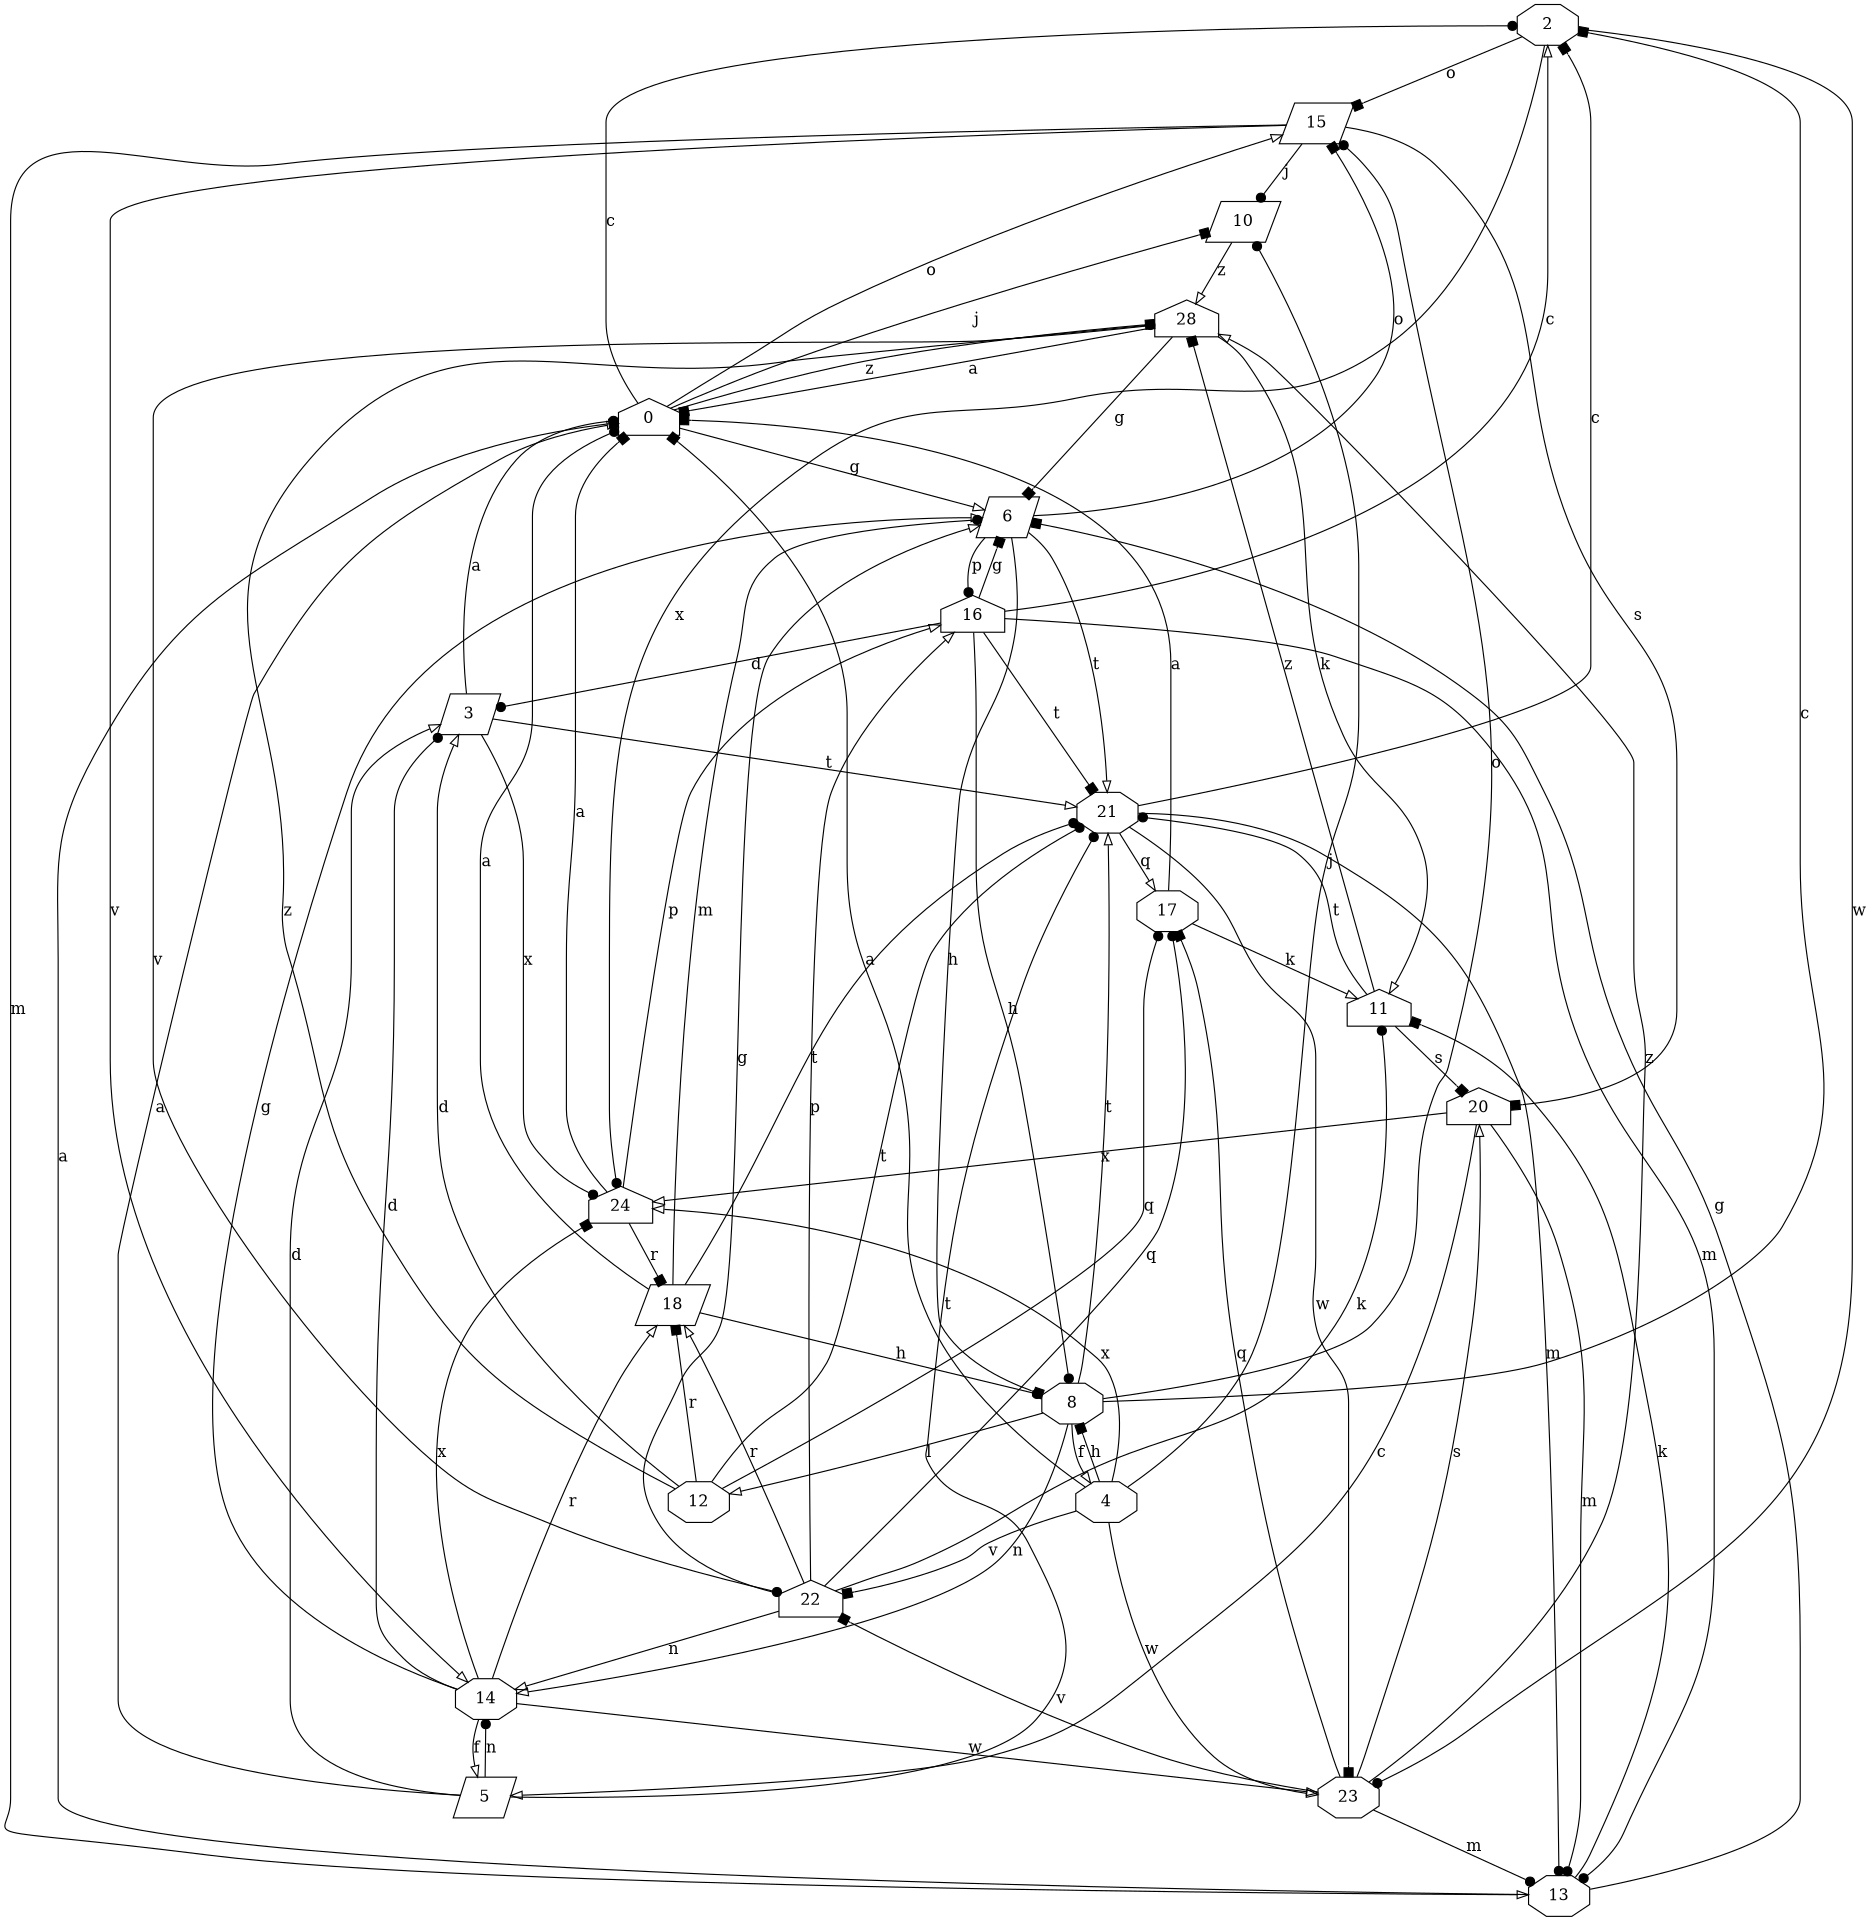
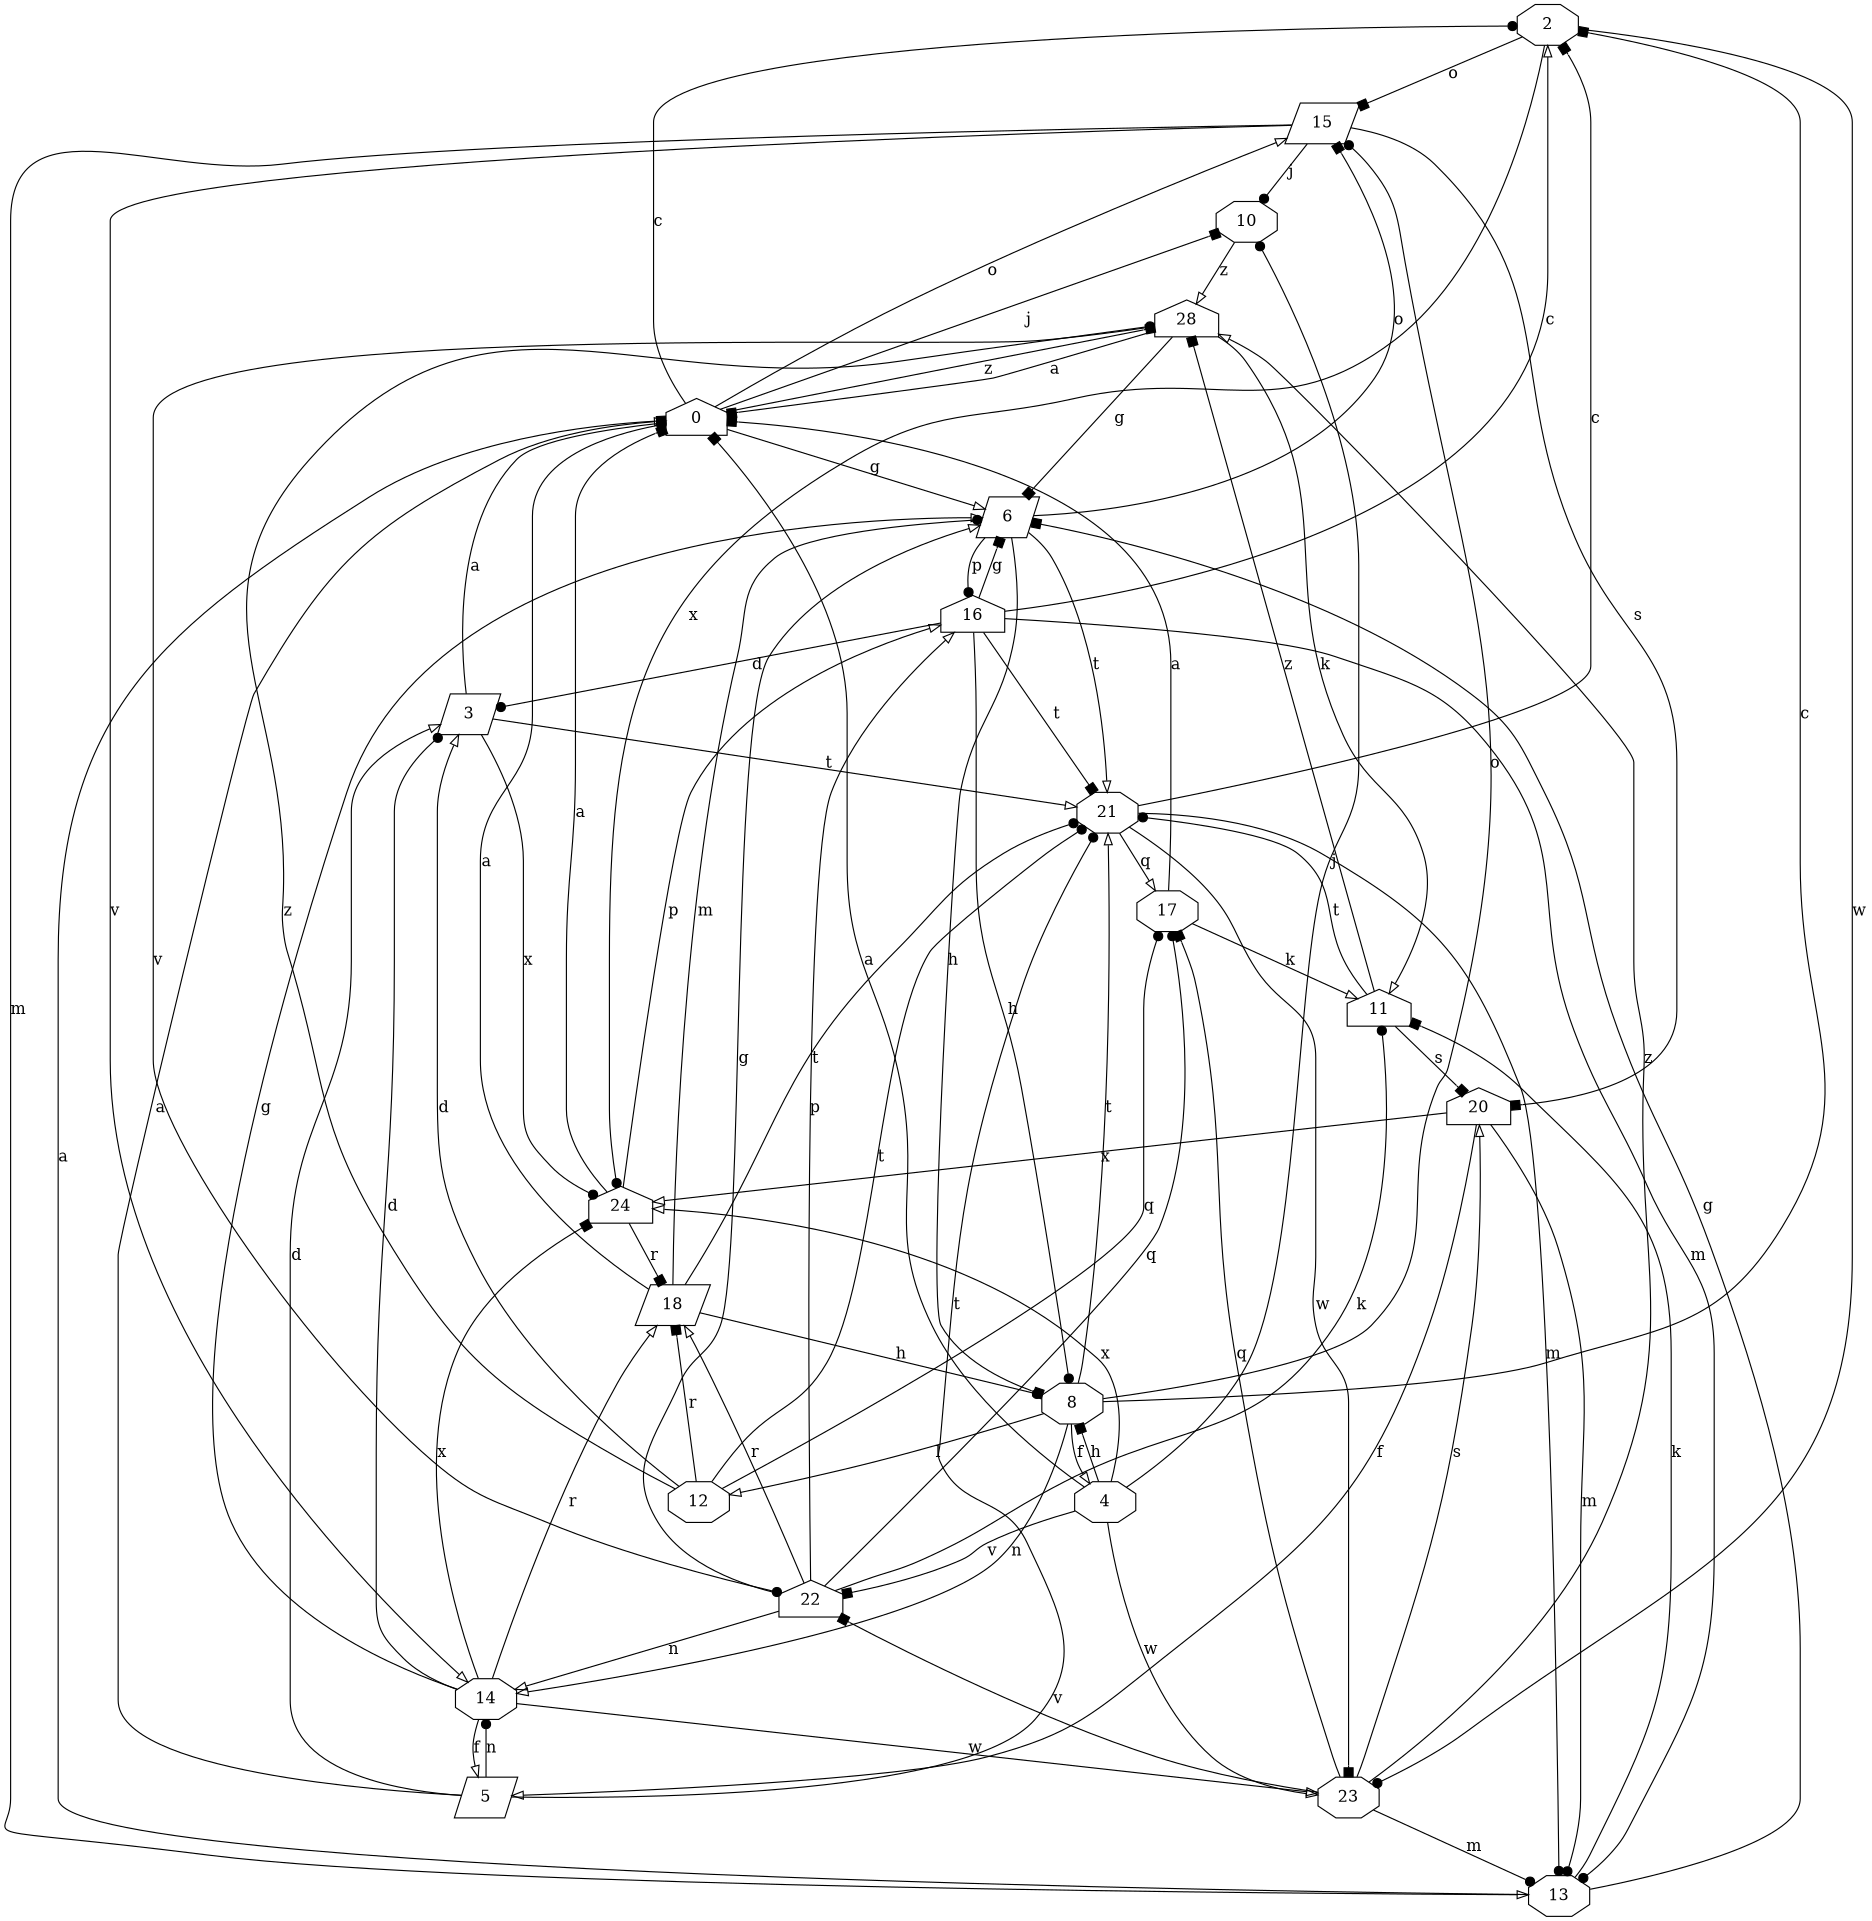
(1243, 222) -> (1247, 222)
(1381, 1453) -> (1380, 1453)
